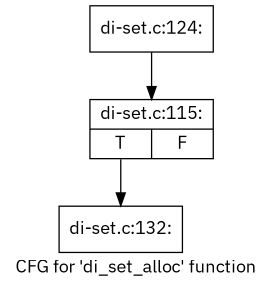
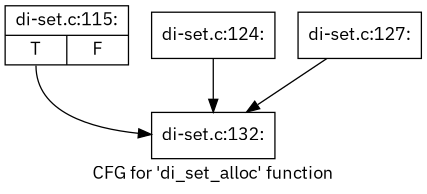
none -> (360, 35)
(152, 69) -> (213, 79)
